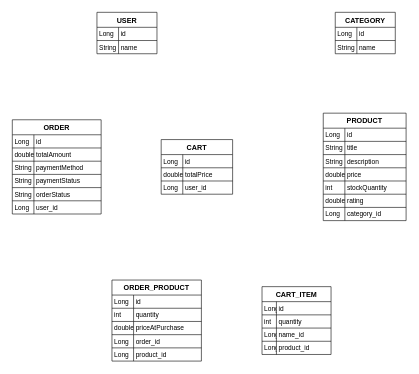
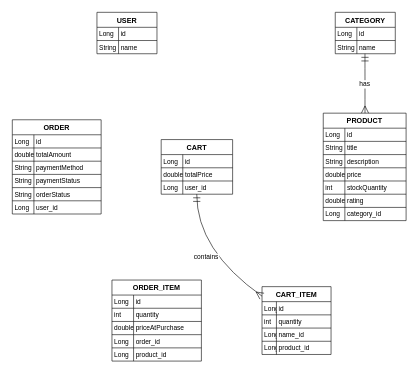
none -> (365, 108)
none -> (216, 253)
(156, 288) -> (156, 288)
